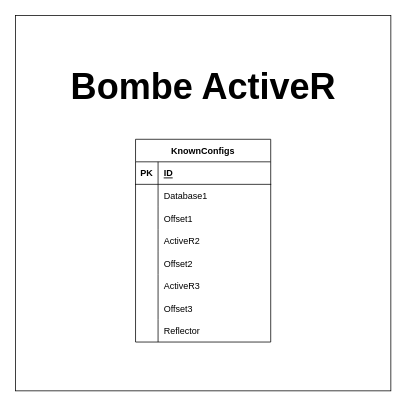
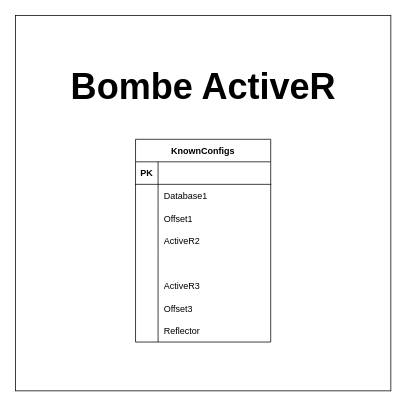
(214, 173) -> none
(214, 263) -> none
